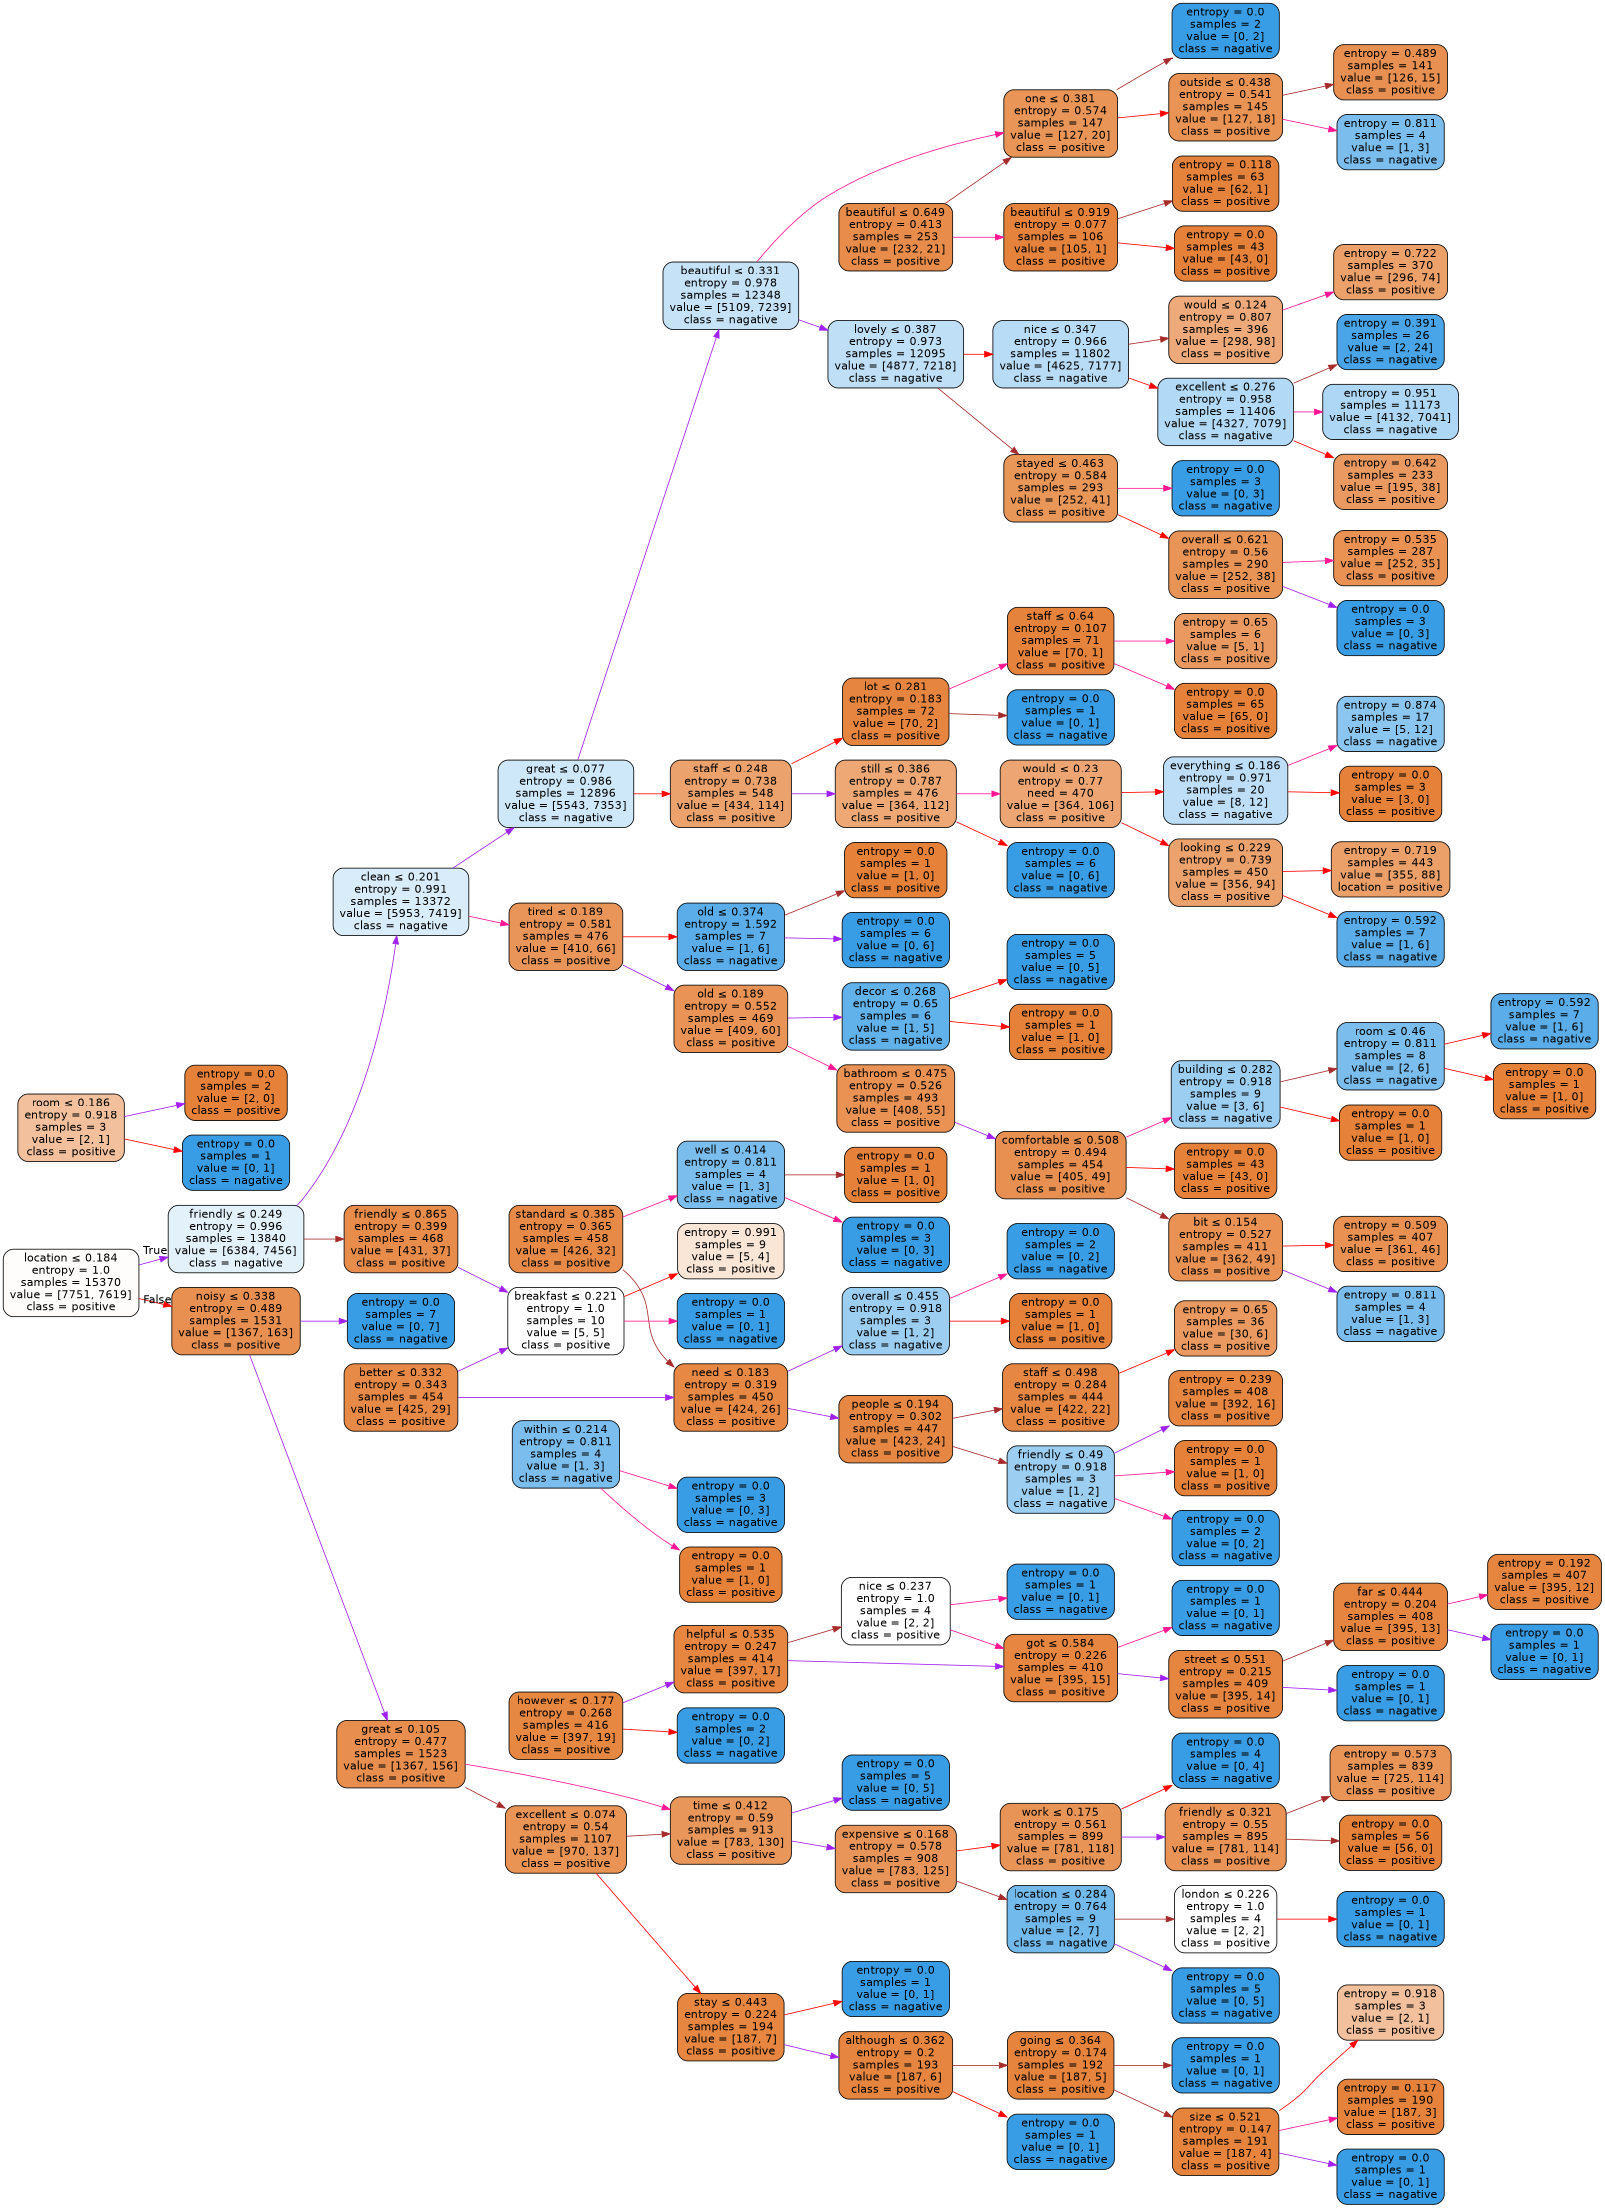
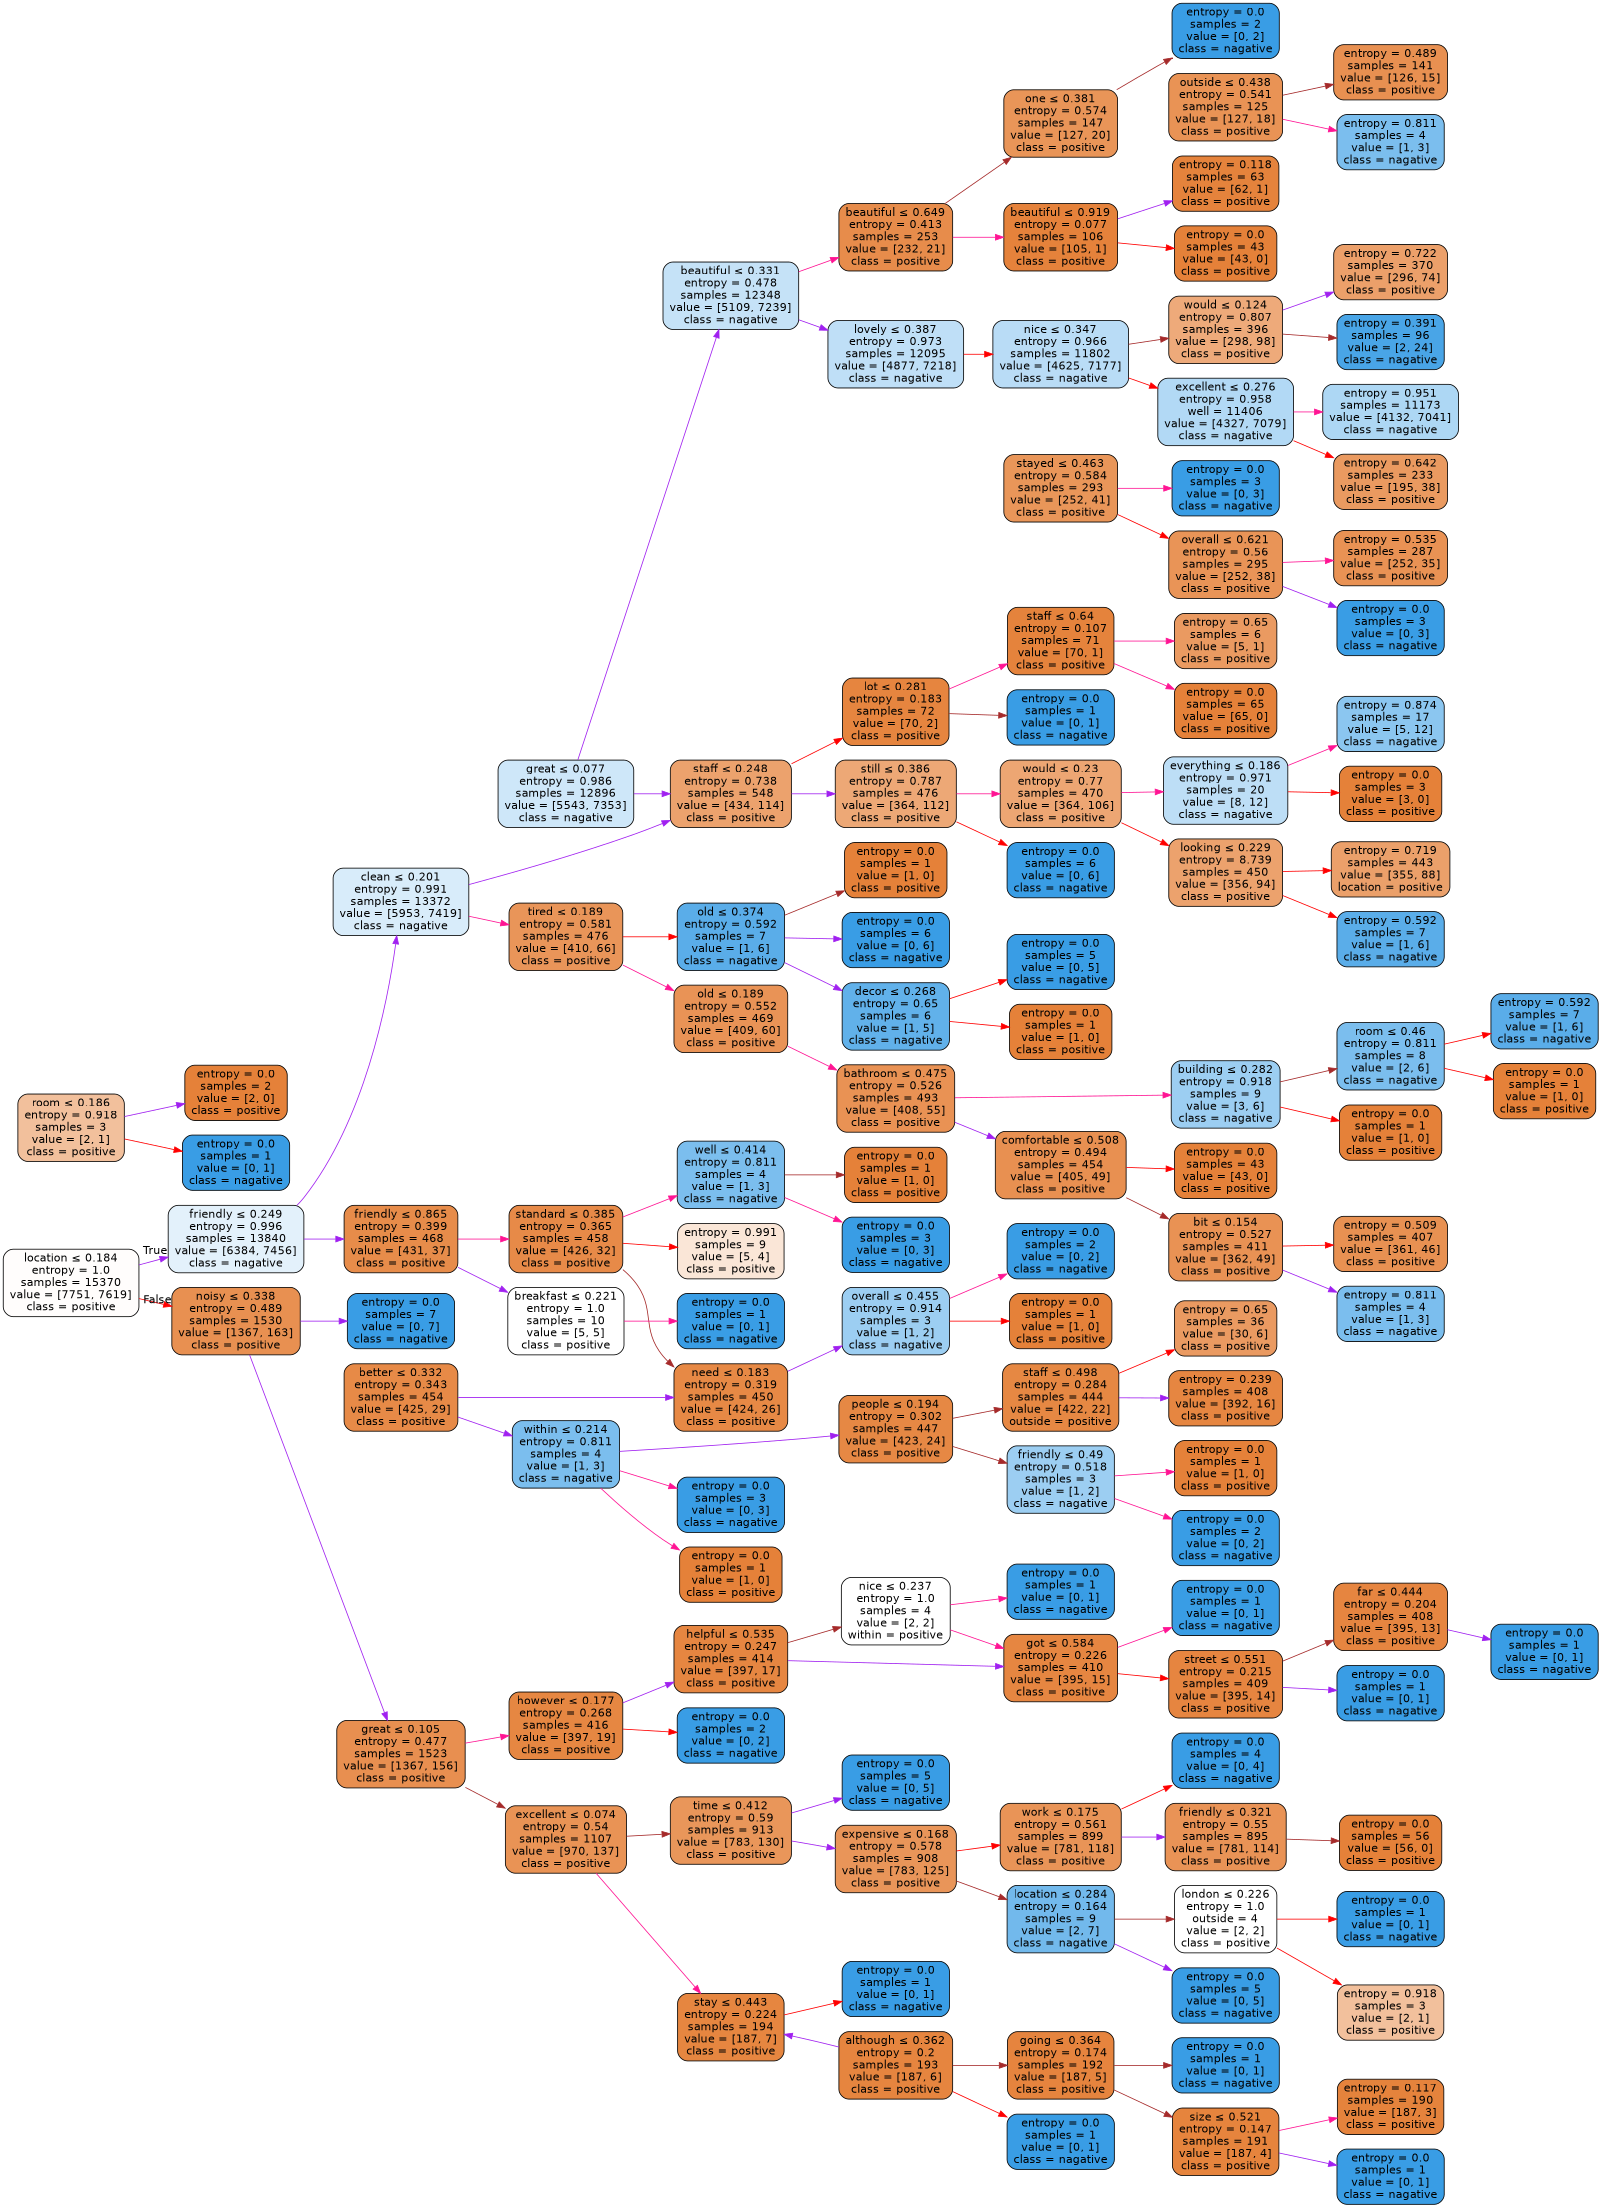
(1226, 107) -> (1226, 107)
(1139, 116) -> none
(864, 177) -> (815, 266)
(1141, 211) -> (1141, 211)
(731, 283) -> (731, 283)
(1304, 302) -> (1304, 302)
(1391, 336) -> (1391, 336)
(1311, 376) -> (1306, 336)
(1226, 412) -> (1226, 412)
(975, 419) -> none
(1226, 564) -> (1226, 564)
(1138, 792) -> (1138, 792)
(1061, 793) -> (1061, 793)
(648, 794) -> (648, 794)
(480, 850) -> (567, 857)
(1226, 860) -> (1226, 860)
(731, 924) -> (731, 924)
(645, 976) -> (645, 976)
(811, 1018) -> (810, 975)
(1145, 1129) -> (1059, 1096)
(320, 1239) -> (320, 1239)
none -> (479, 1239)
(647, 1287) -> (646, 1245)
(896, 1309) -> (896, 1309)
(236, 1321) -> (236, 1321)
(479, 1361) -> (481, 1425)
(809, 1413) -> (725, 1445)
(1061, 1421) -> (1061, 1421)
(1138, 1441) -> (1140, 1398)
(1061, 1467) -> (1061, 1467)
(1545, 1582) -> none
(896, 1635) -> (896, 1635)
(1139, 1676) -> (1139, 1676)
(1391, 1773) -> none
(564, 1783) -> (483, 1740)
(1061, 1907) -> (1061, 1907)
(1226, 1919) -> (1226, 1919)
(646, 1930) -> (646, 1930)
(807, 2050) -> (816, 2041)
(1316, 2079) -> (1306, 1964)
